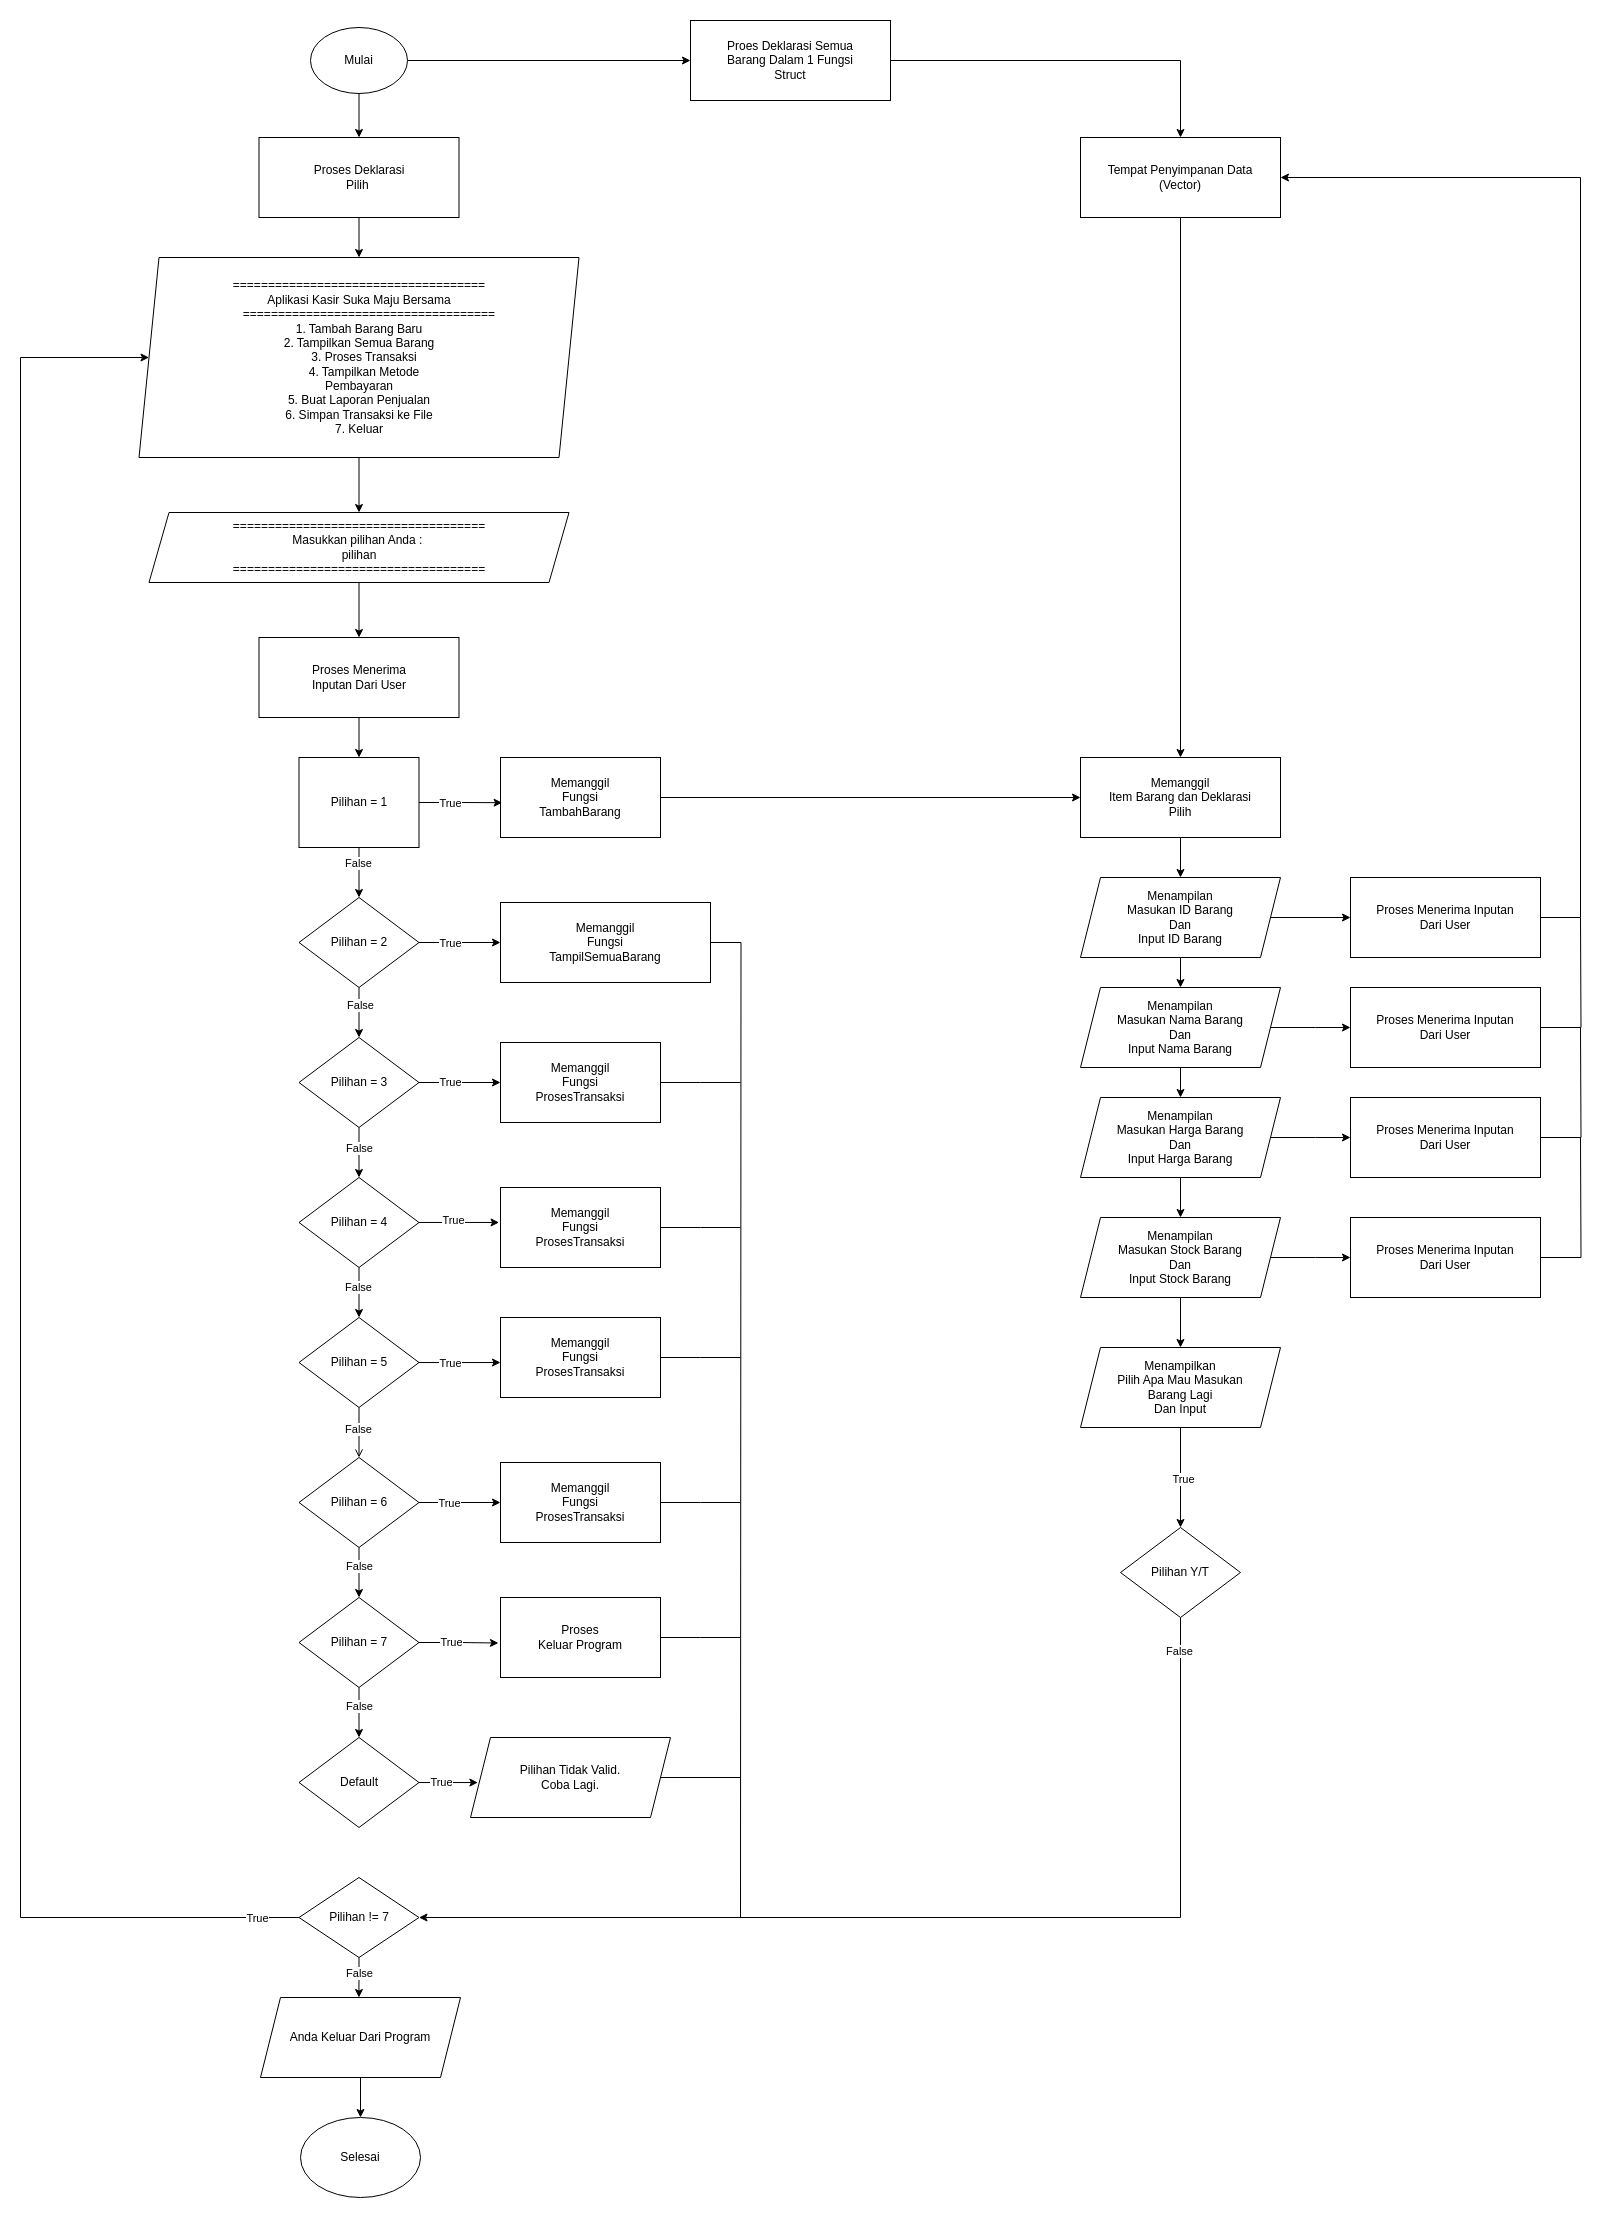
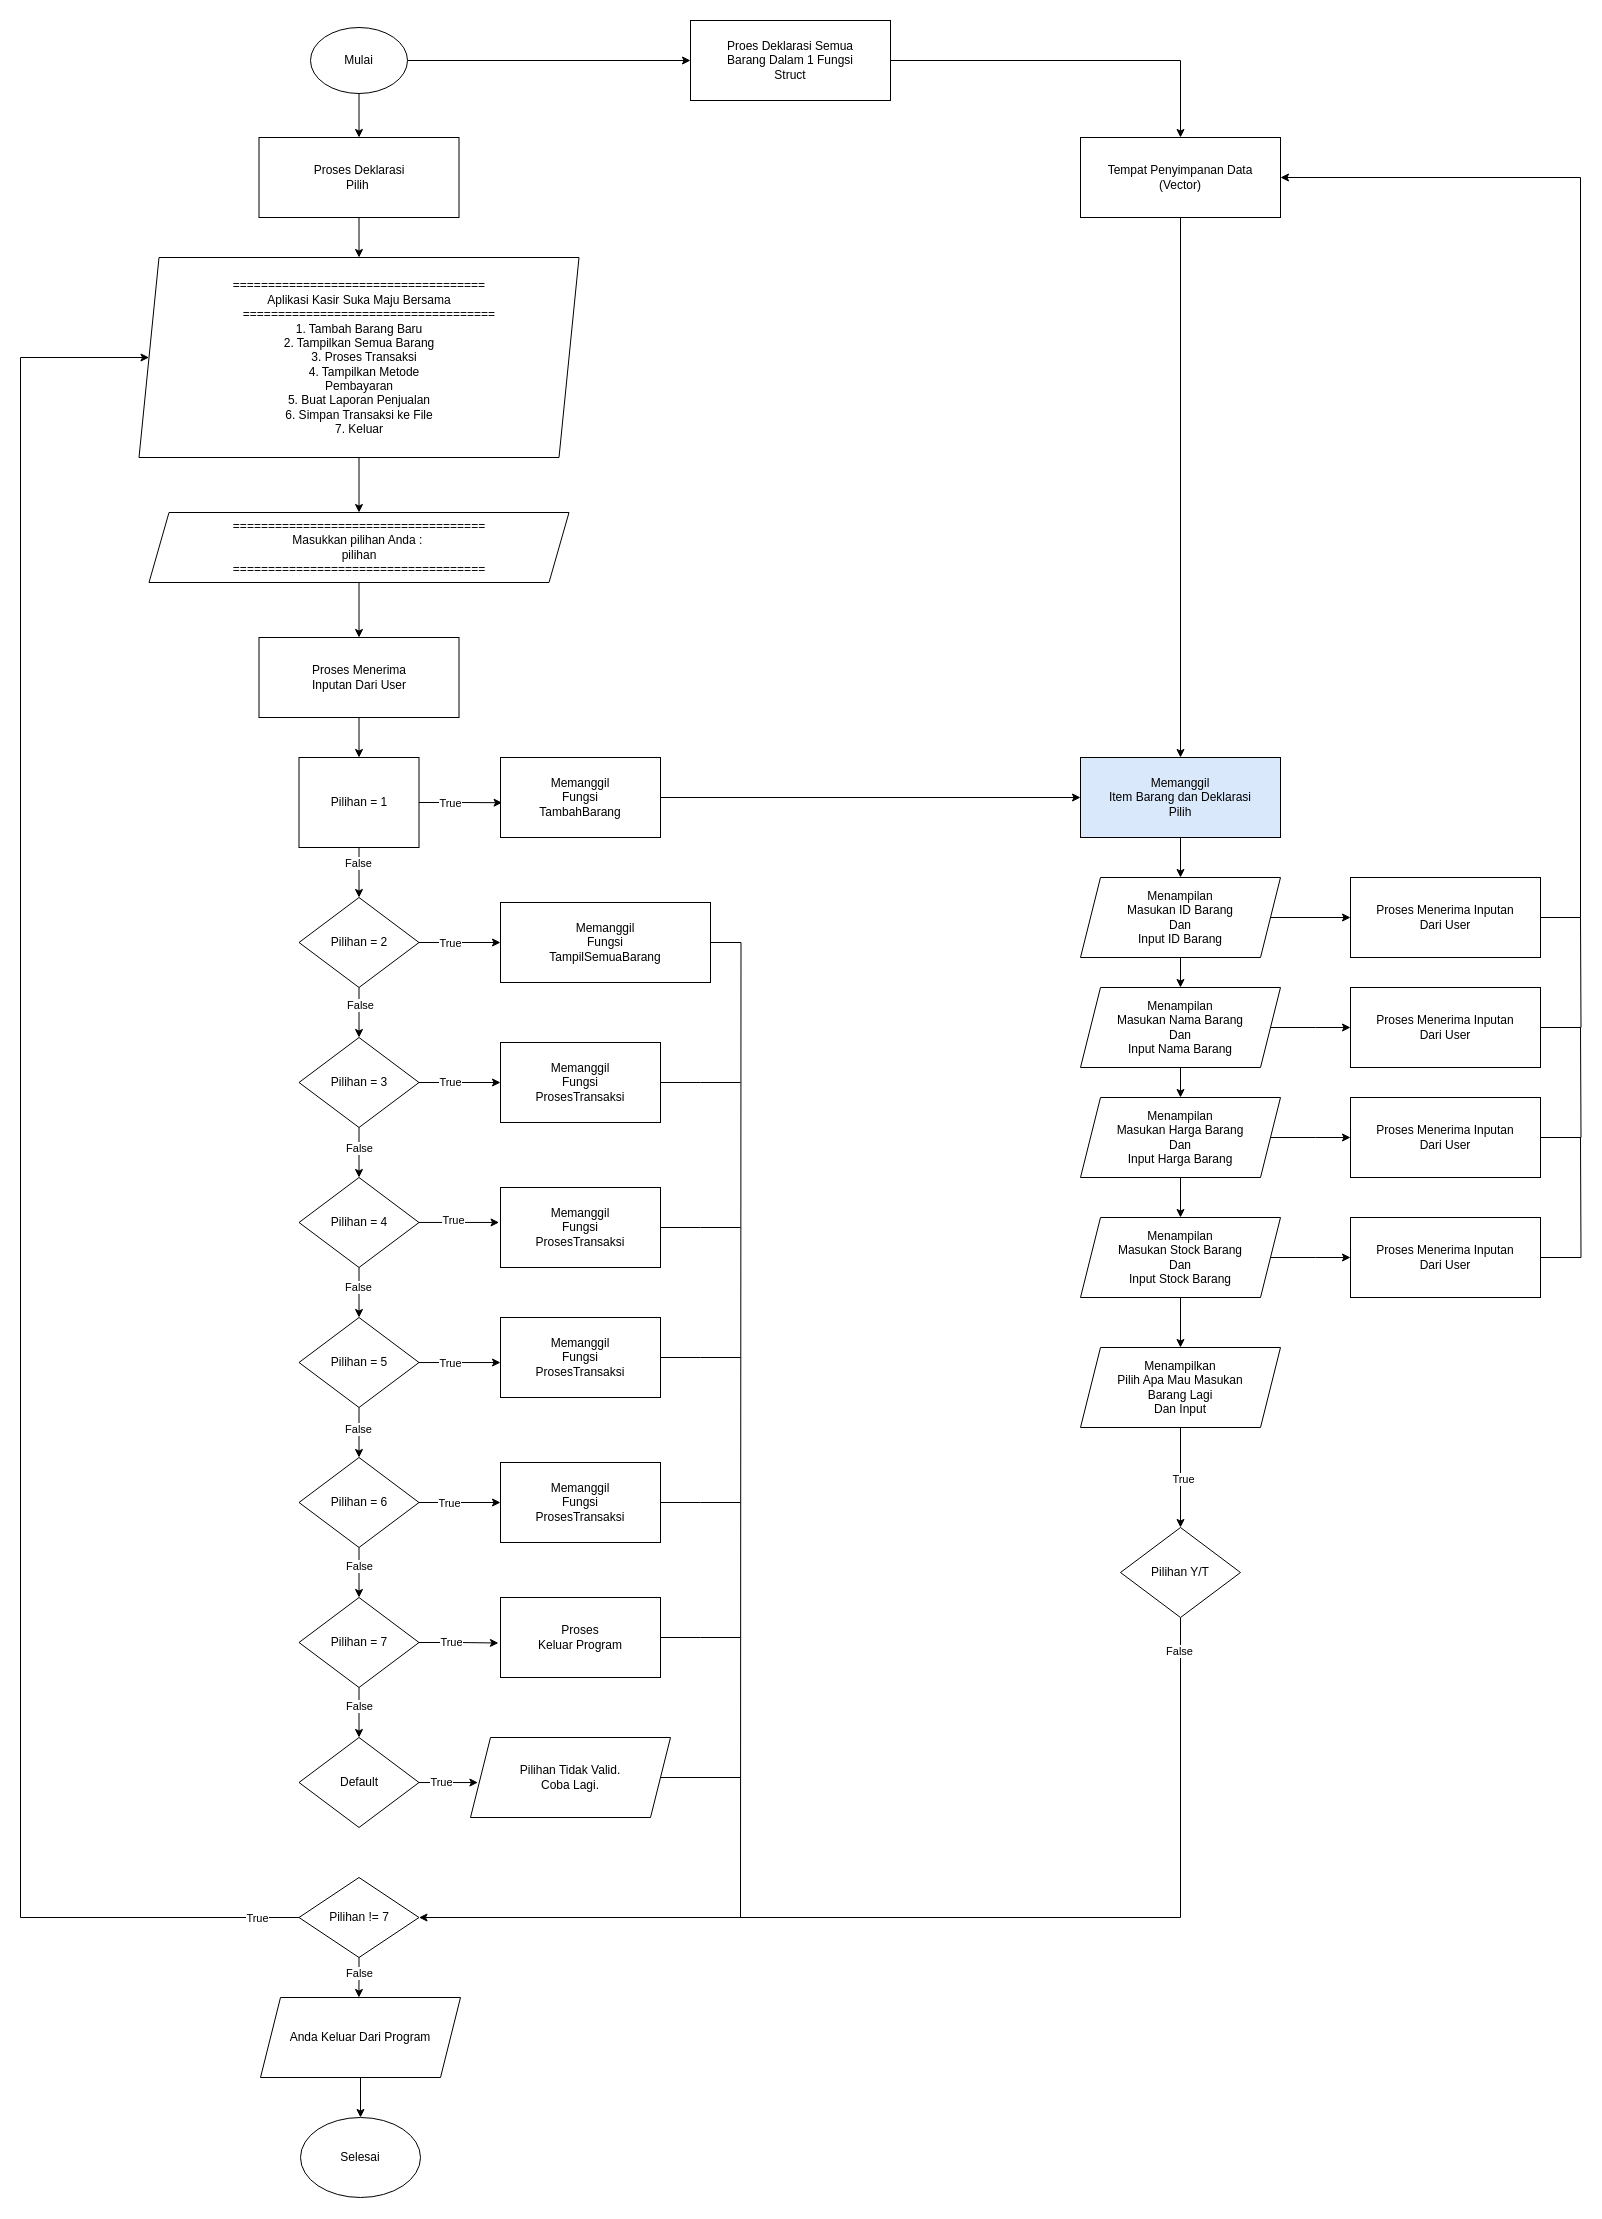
(1181, 798) -> (1181, 798)
(359, 1450) -> (359, 1449)
